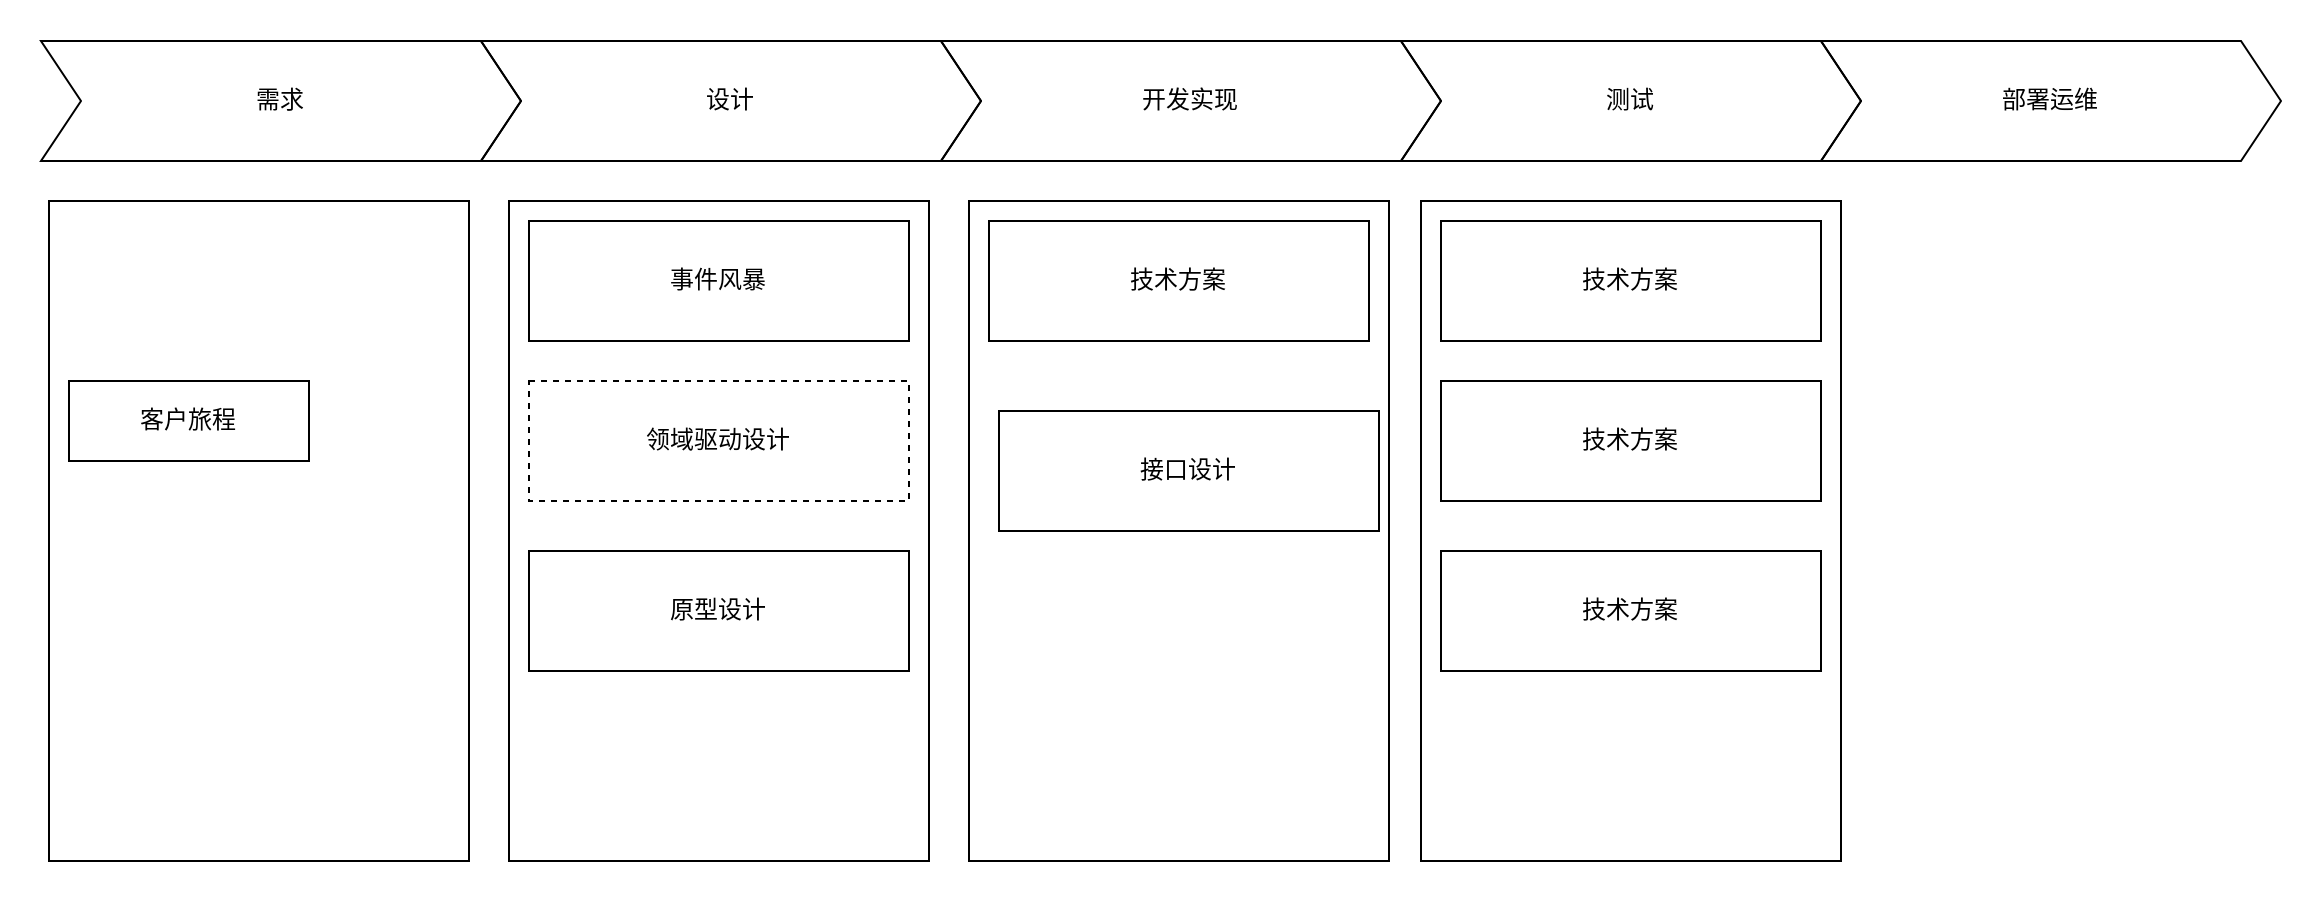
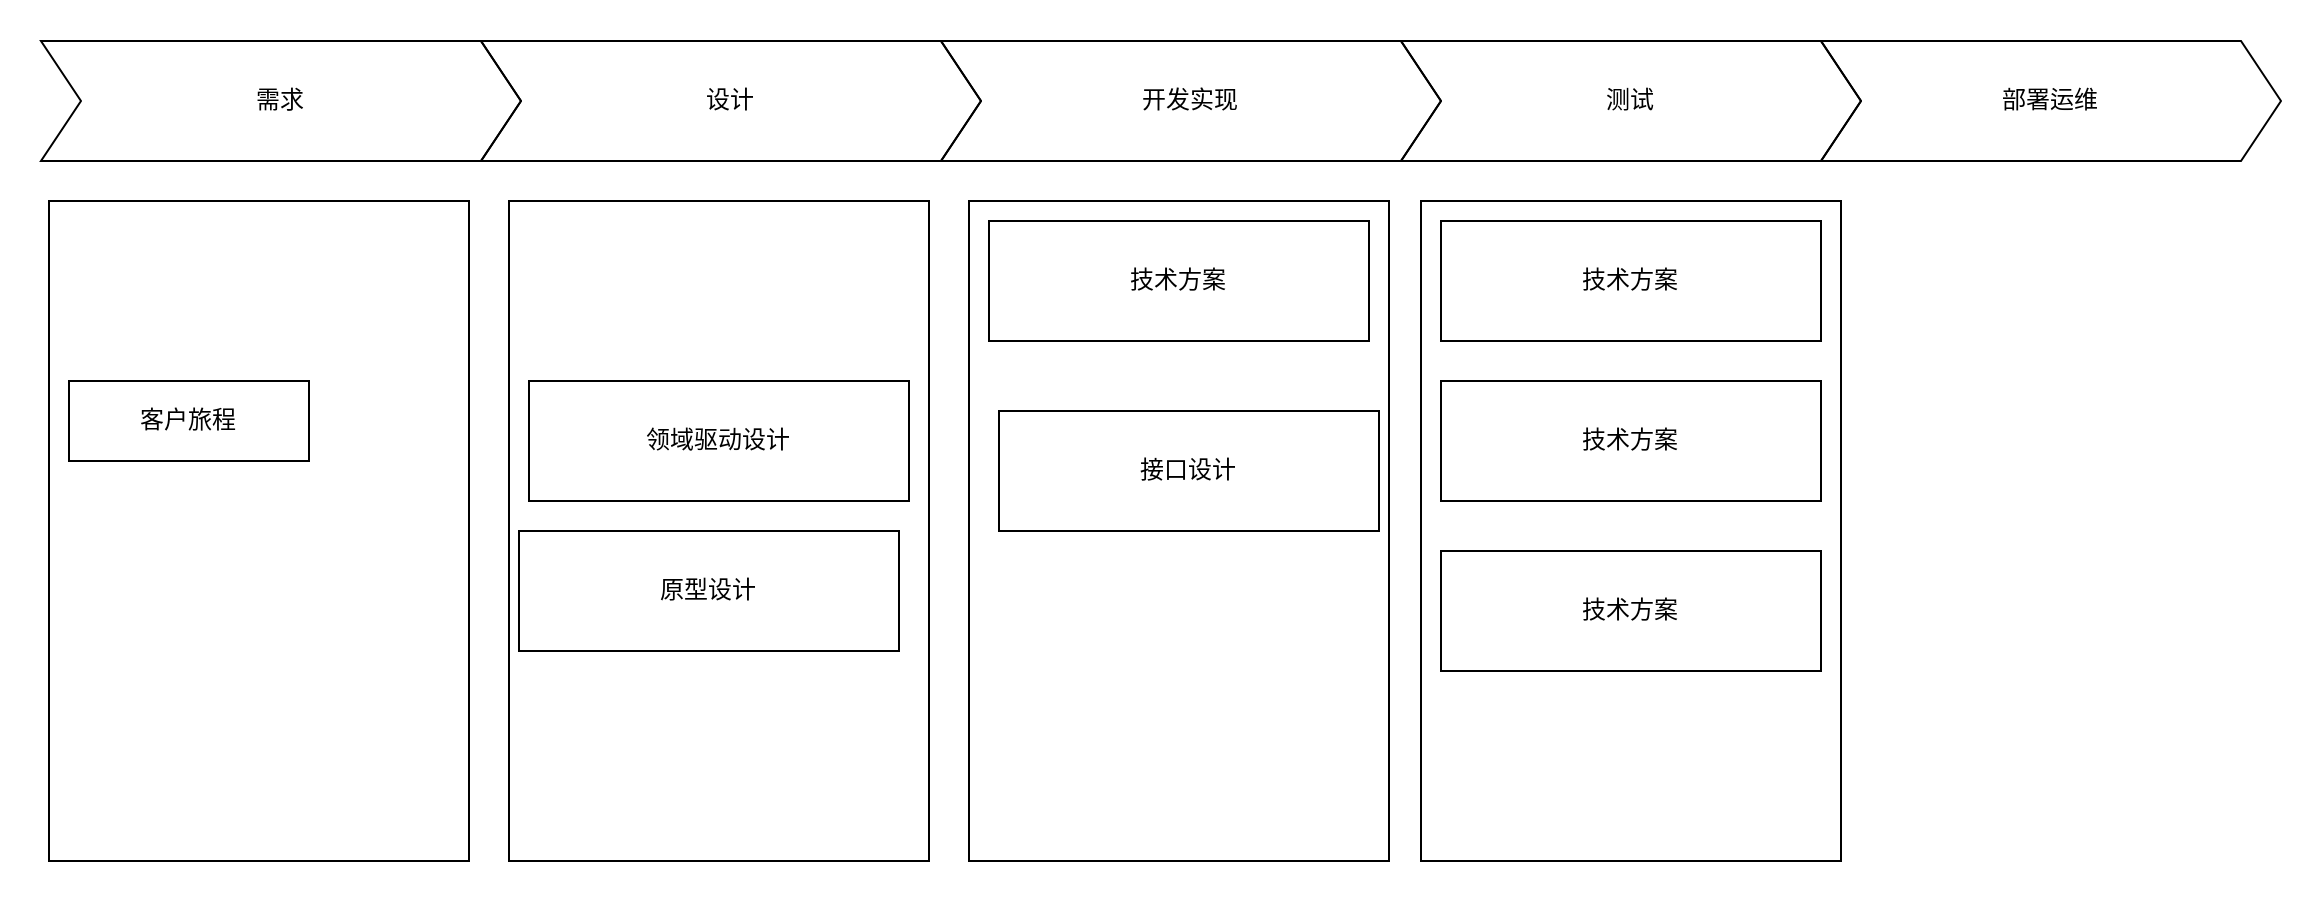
(719, 281) -> none
(719, 441) -> (719, 441)
(719, 611) -> (709, 591)
